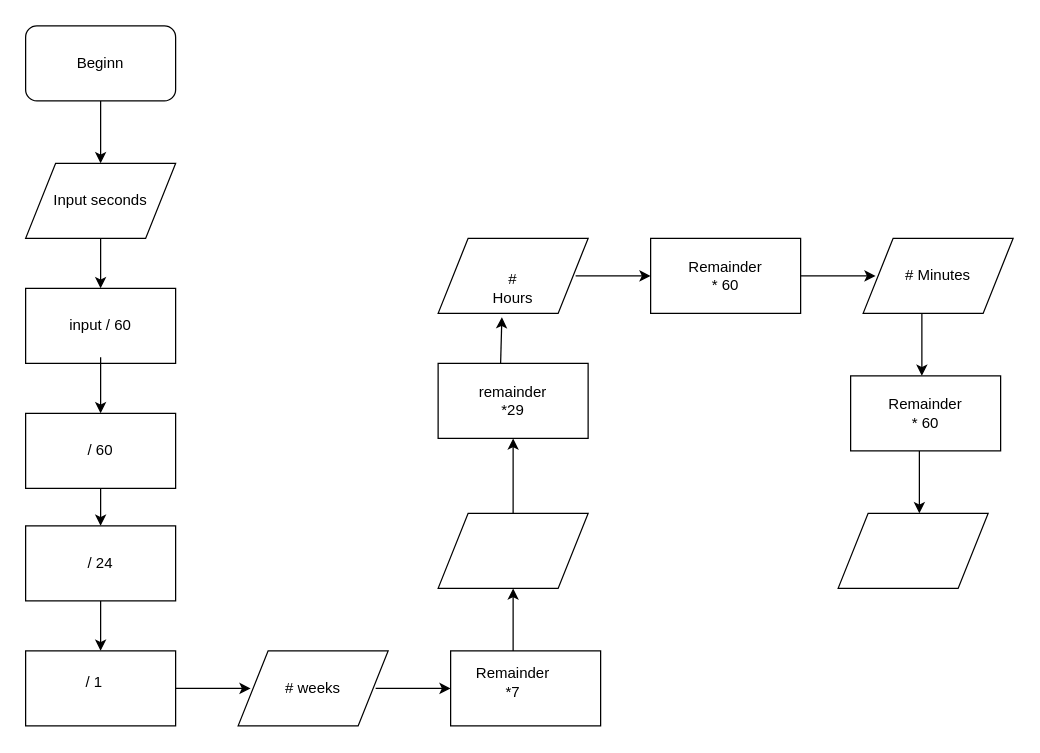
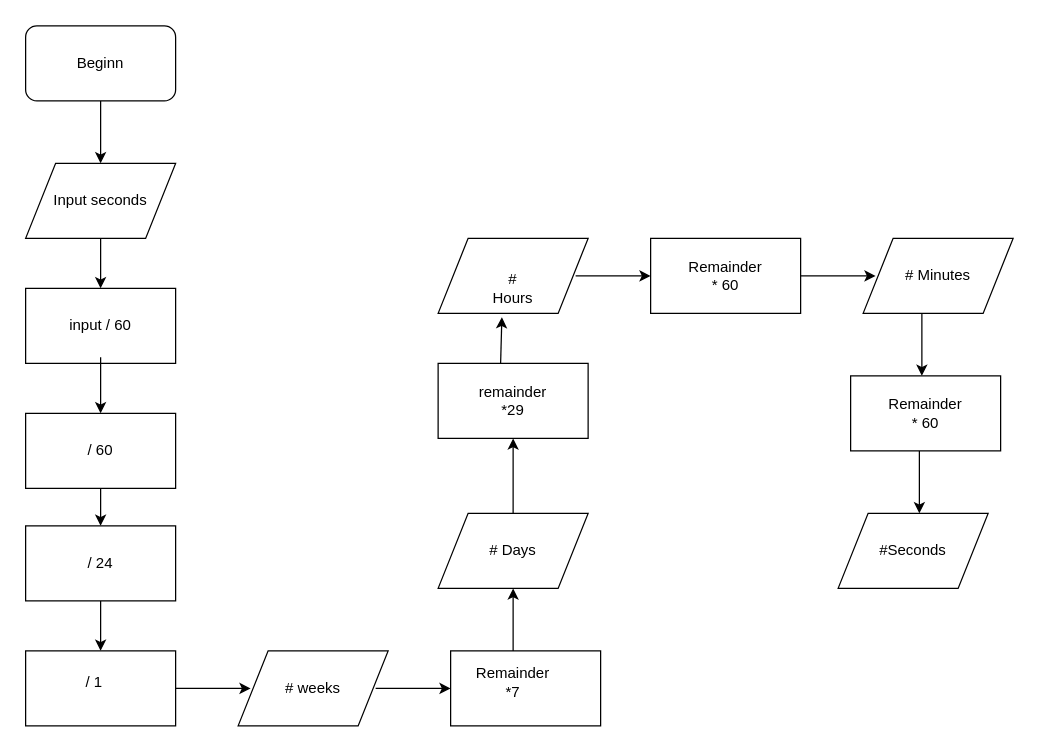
none -> (513, 551)
none -> (913, 551)
